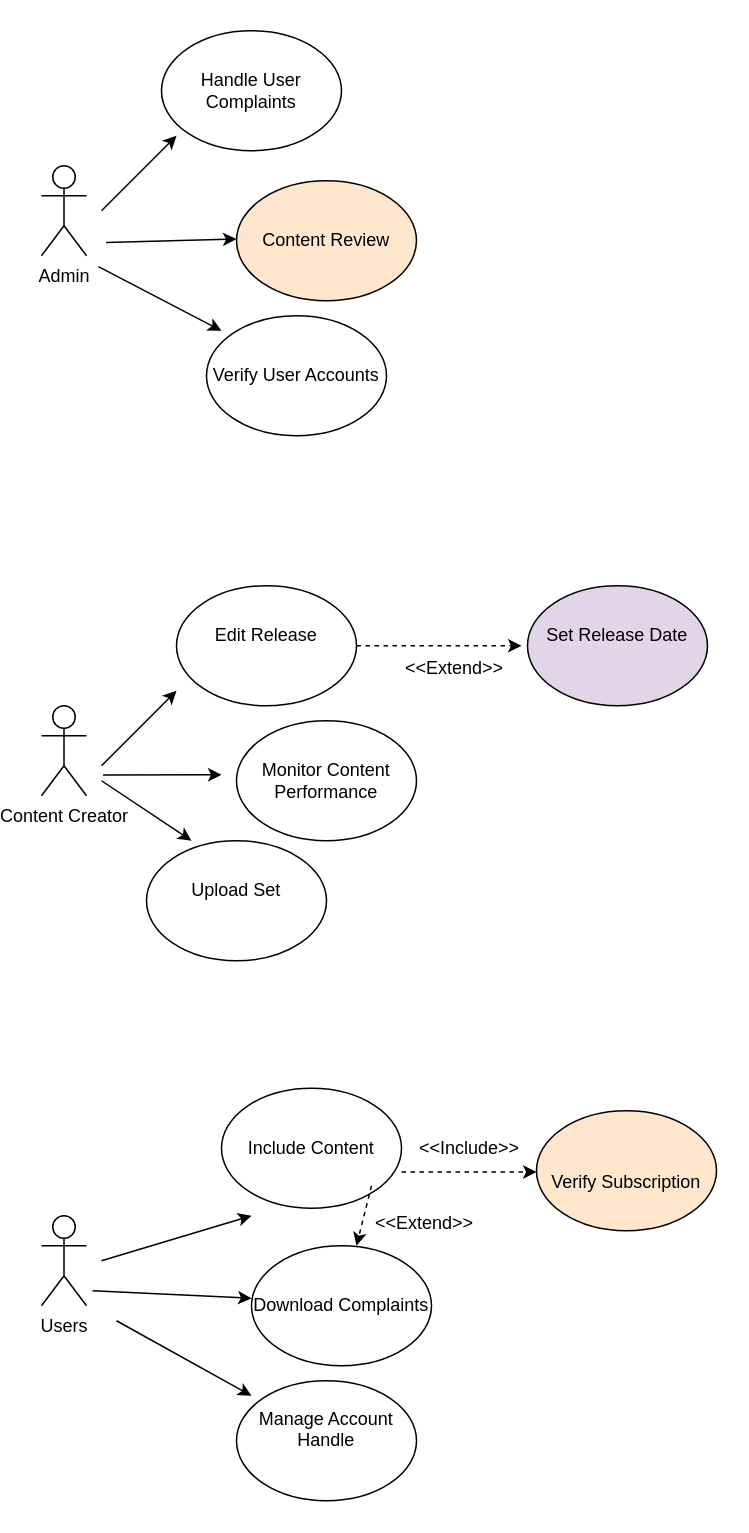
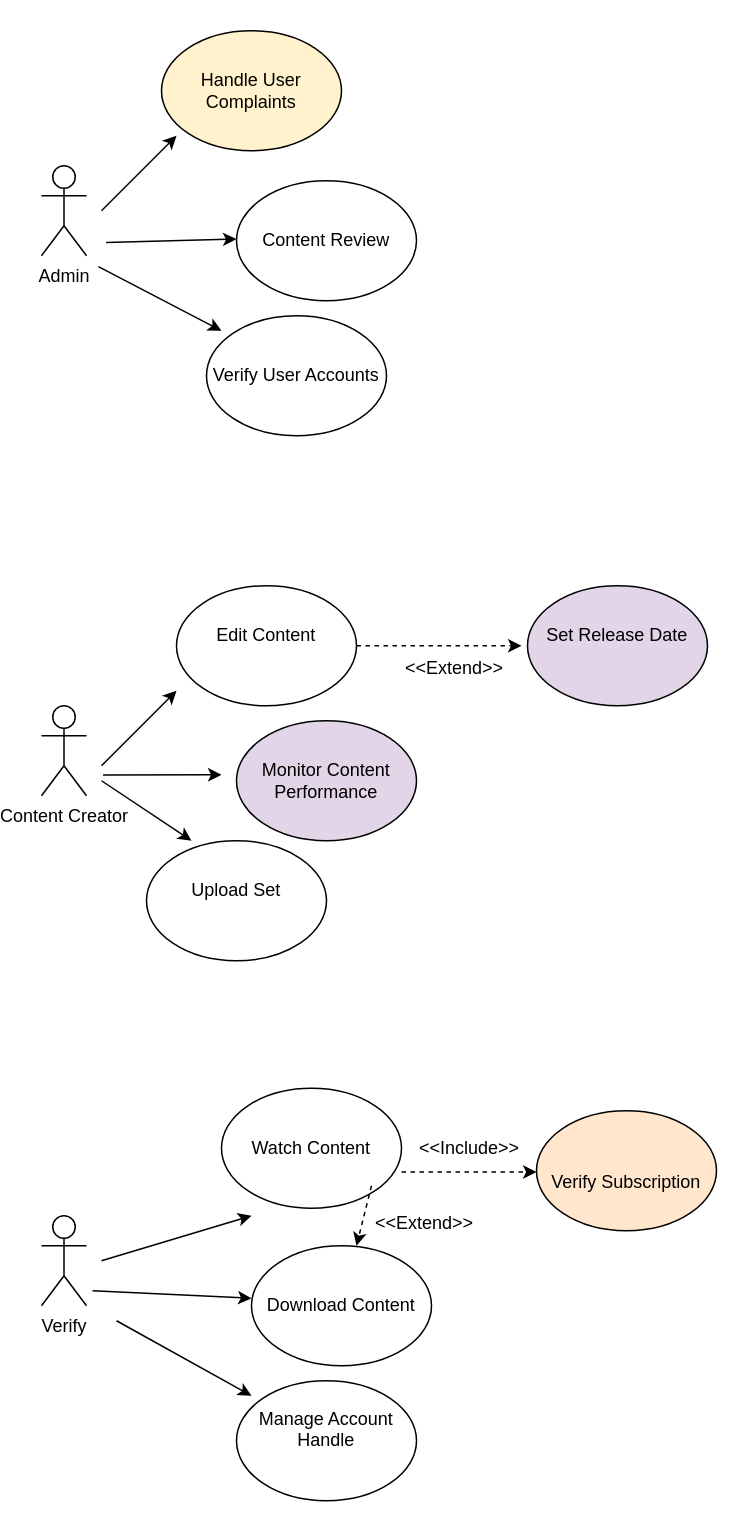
(251, 91) -> (251, 91)
(326, 241) -> (326, 241)
(266, 646) -> (266, 646)
(326, 781) -> (326, 781)
(311, 1148) -> (311, 1148)
(341, 1306) -> (341, 1306)
(65, 1327) -> (65, 1327)
